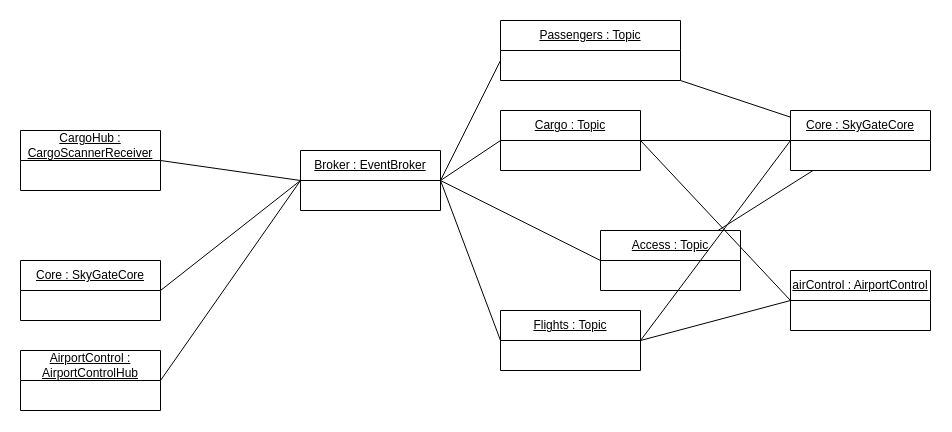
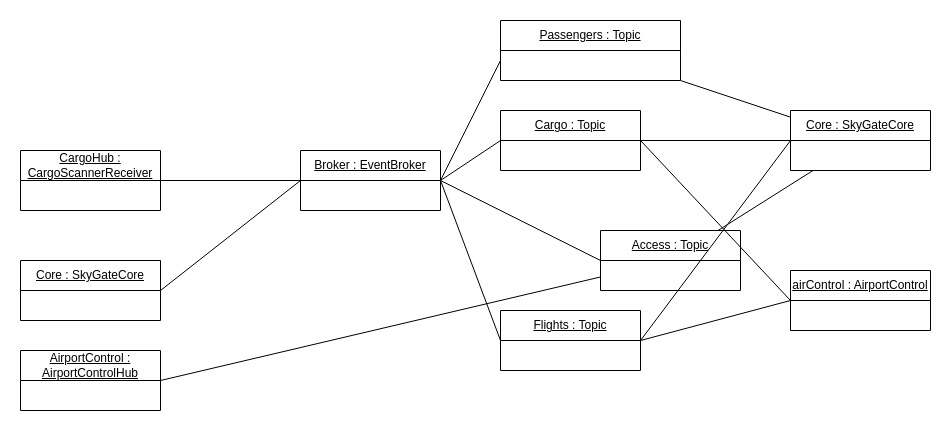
(91, 161) -> (91, 181)
(230, 281) -> (380, 329)
